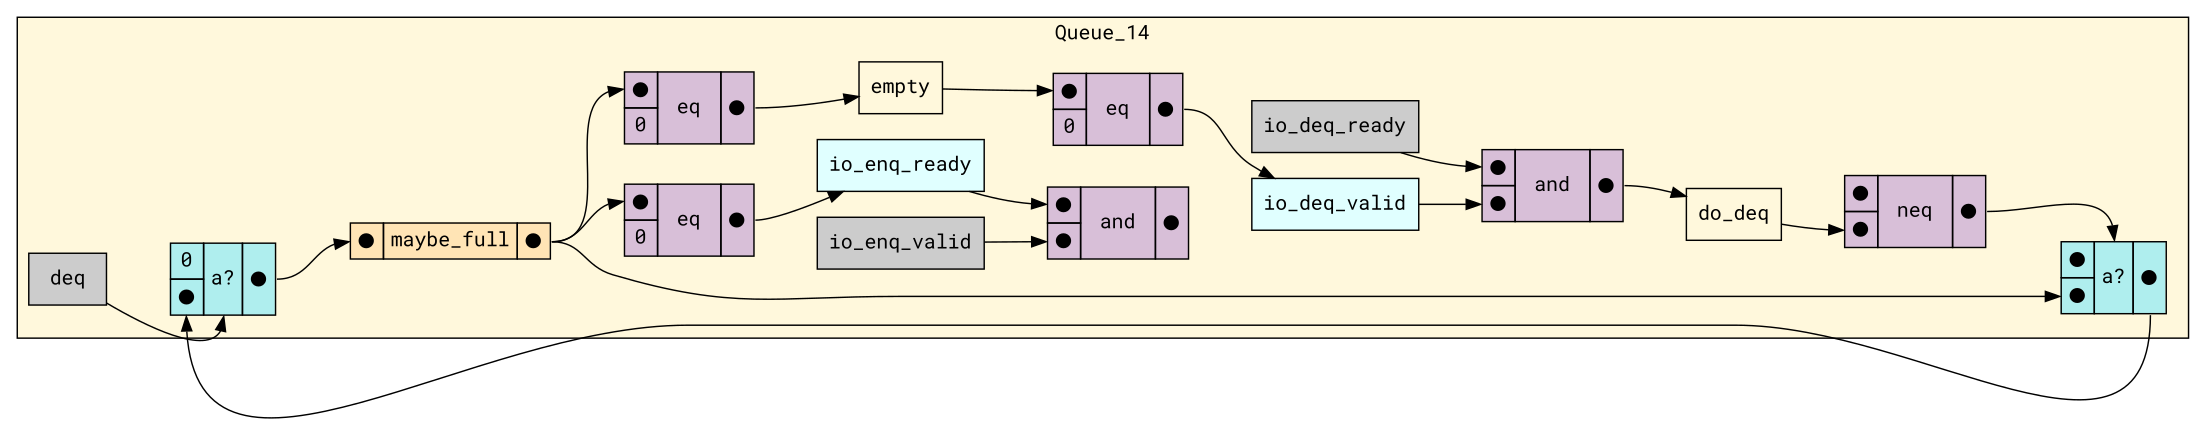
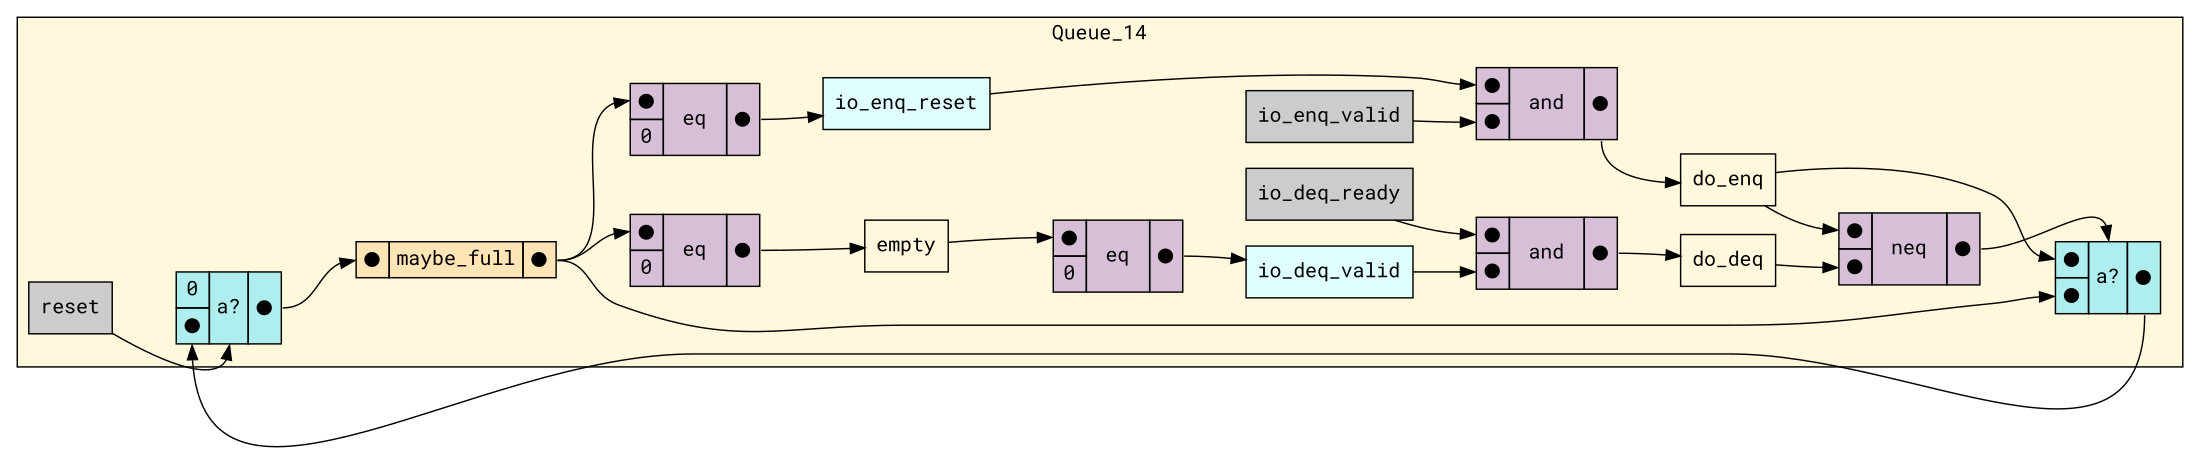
(901, 165) -> (906, 104)
none -> (1728, 180)
(68, 279) -> (71, 308)
